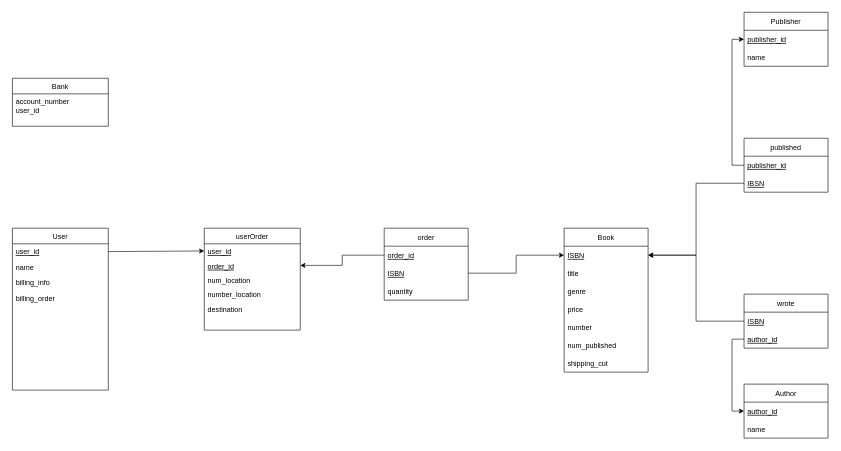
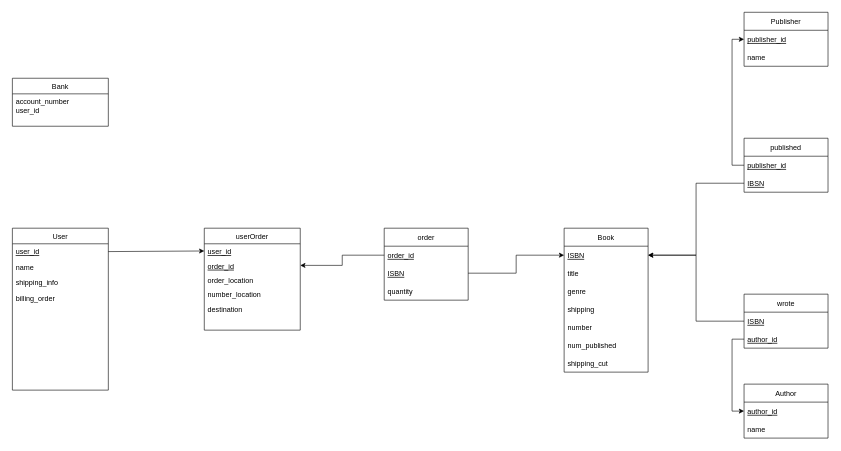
(230, 281) -> (234, 281)
(35, 283) -> (39, 283)
(577, 310) -> (582, 310)
